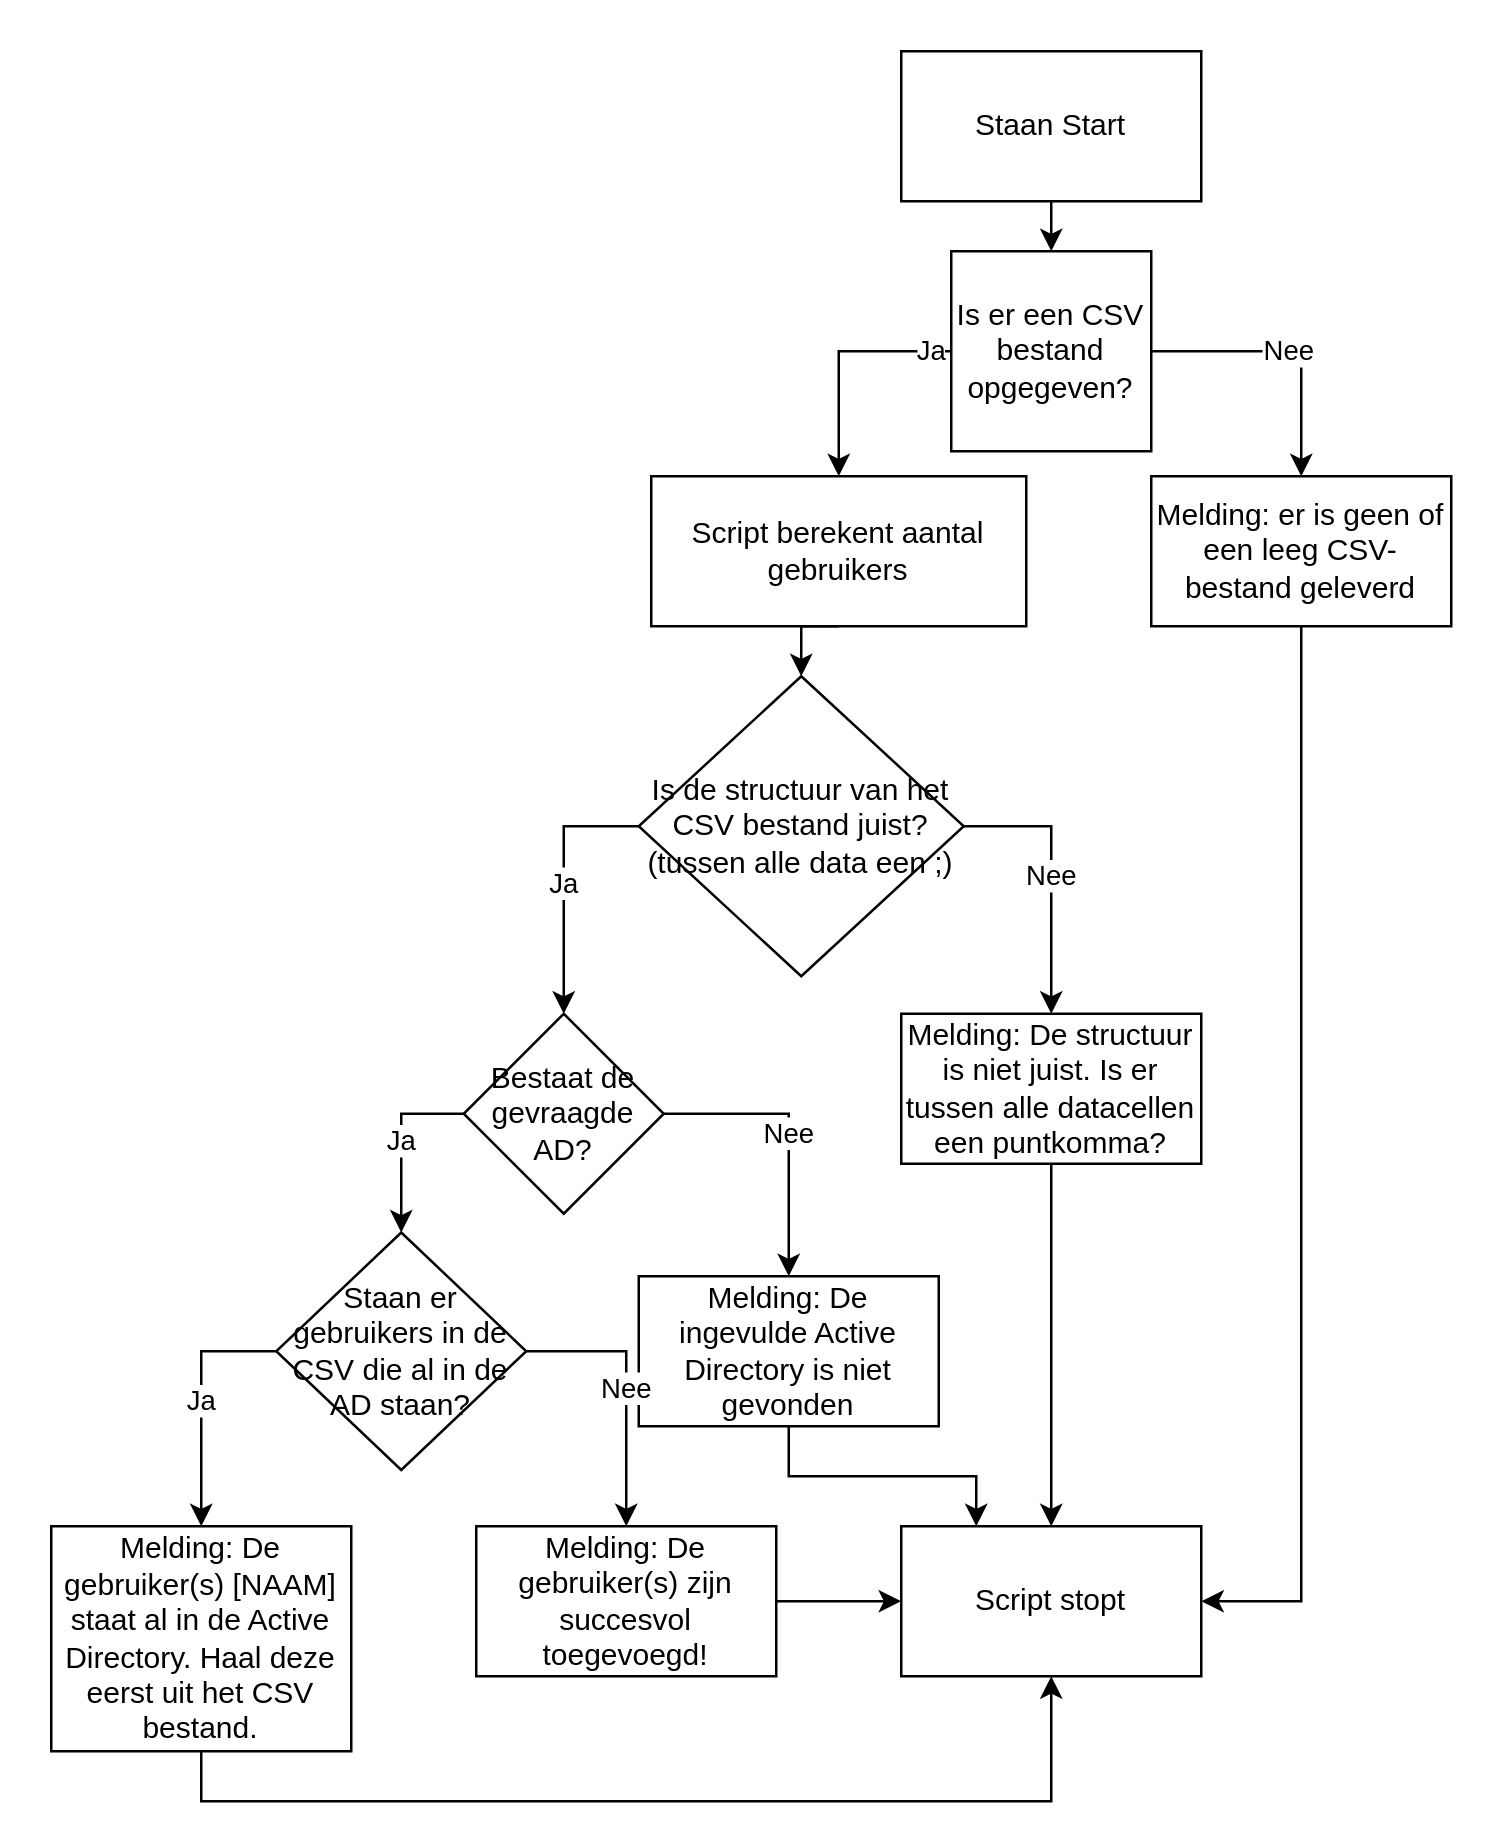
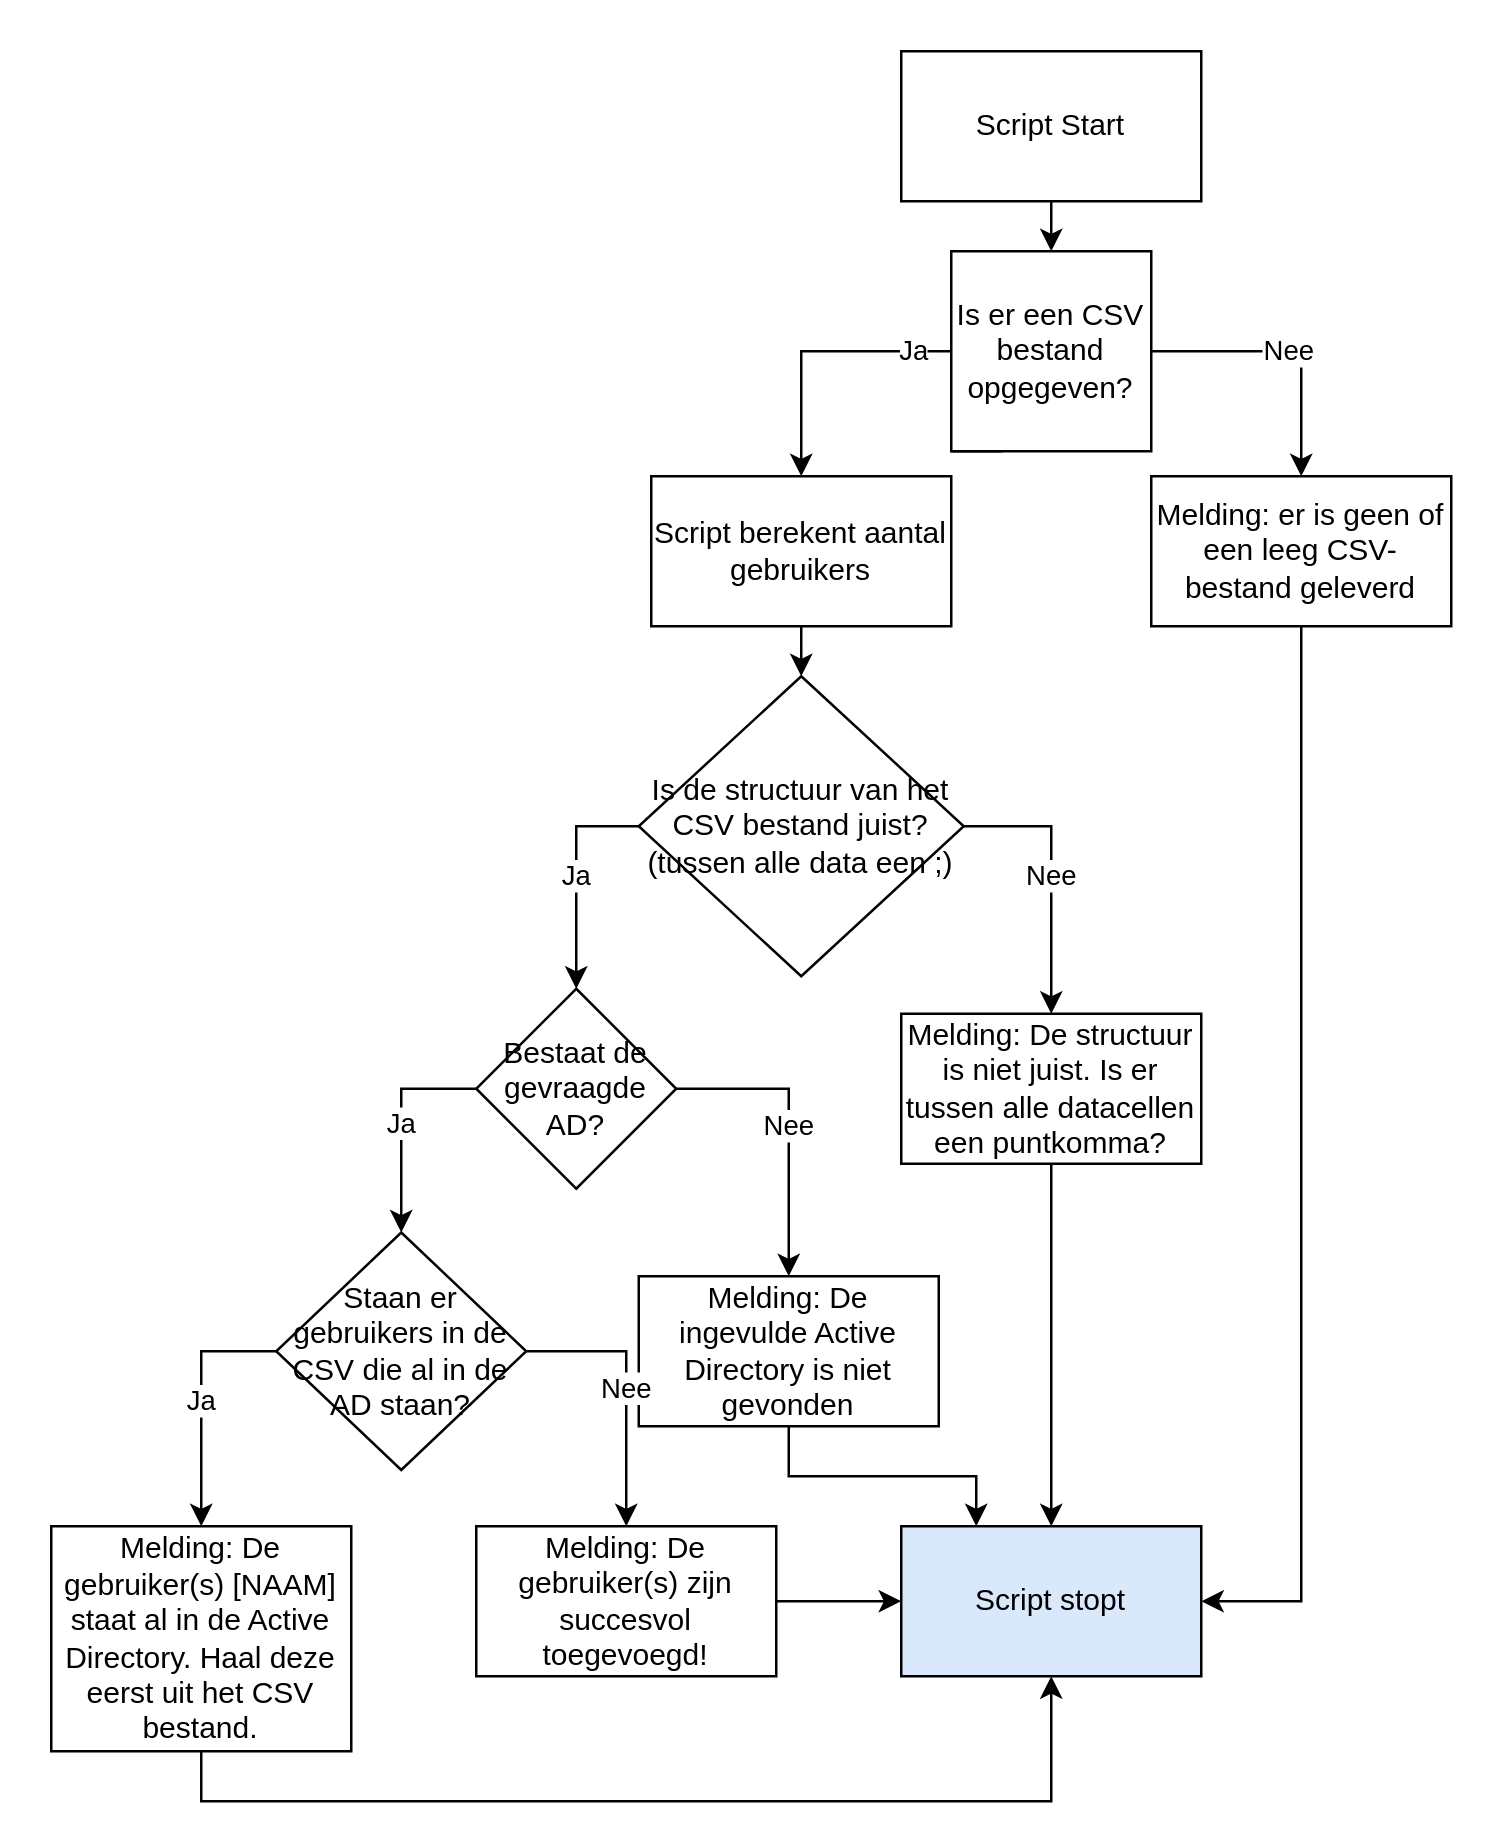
(1051, 126) -> (1051, 126)
(839, 551) -> (801, 551)
(564, 1114) -> (576, 1089)
(1051, 1601) -> (1051, 1601)
